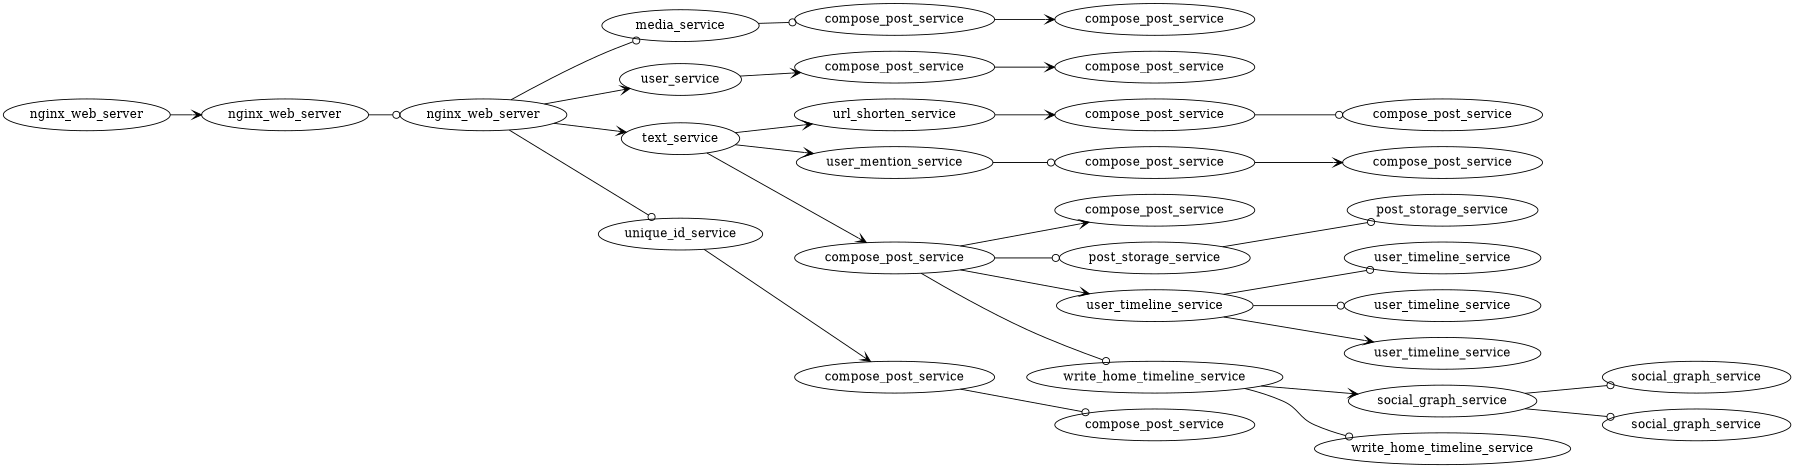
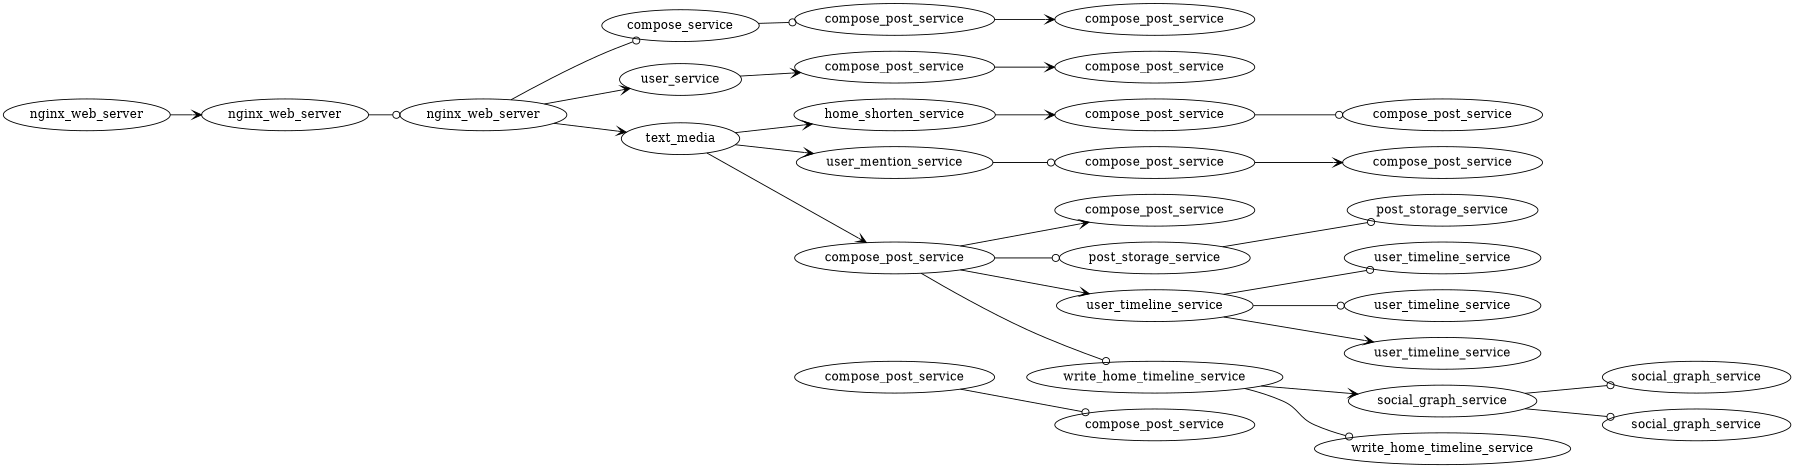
(681, 26) -> (681, 26)
(895, 115) -> (895, 115)
(681, 139) -> (681, 139)
(681, 234) -> none
